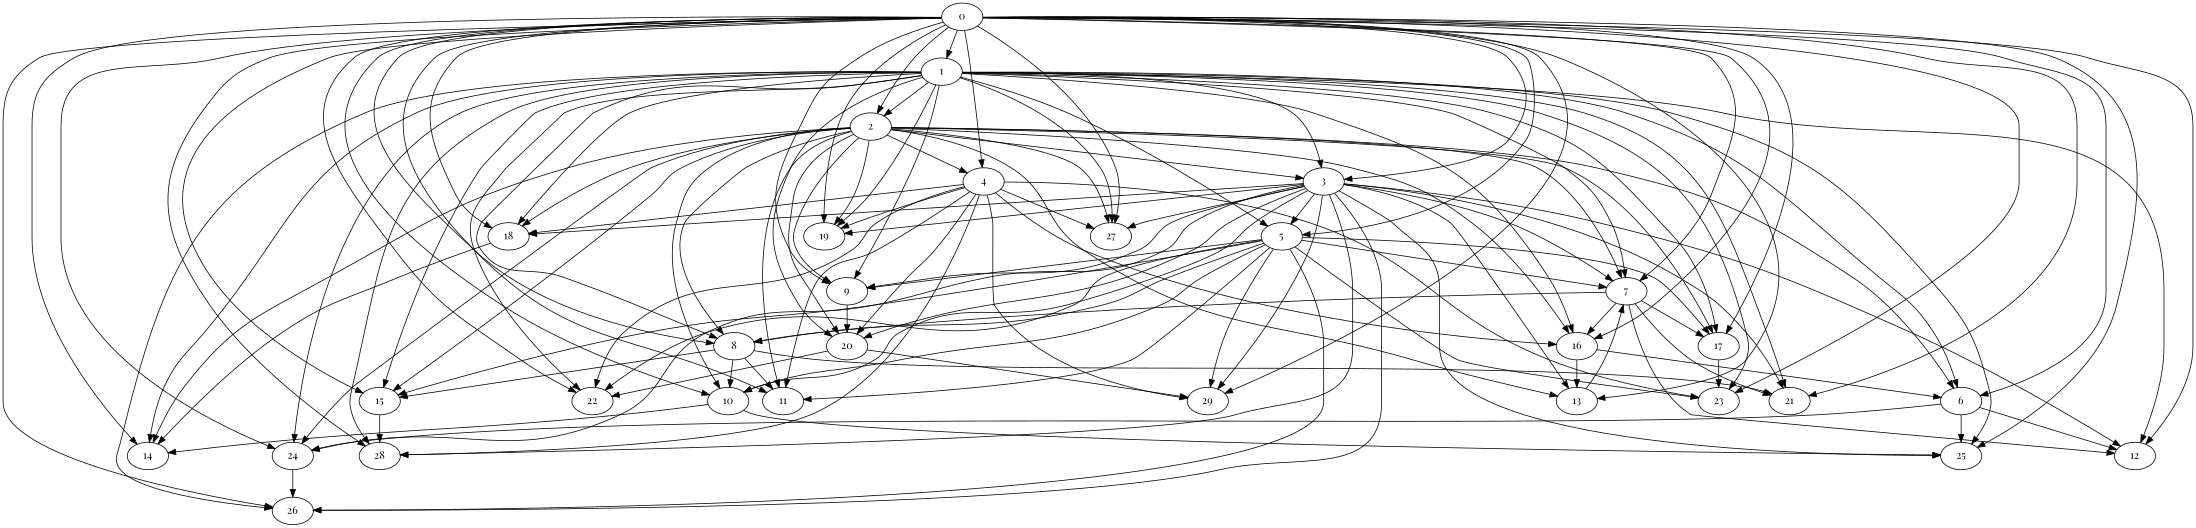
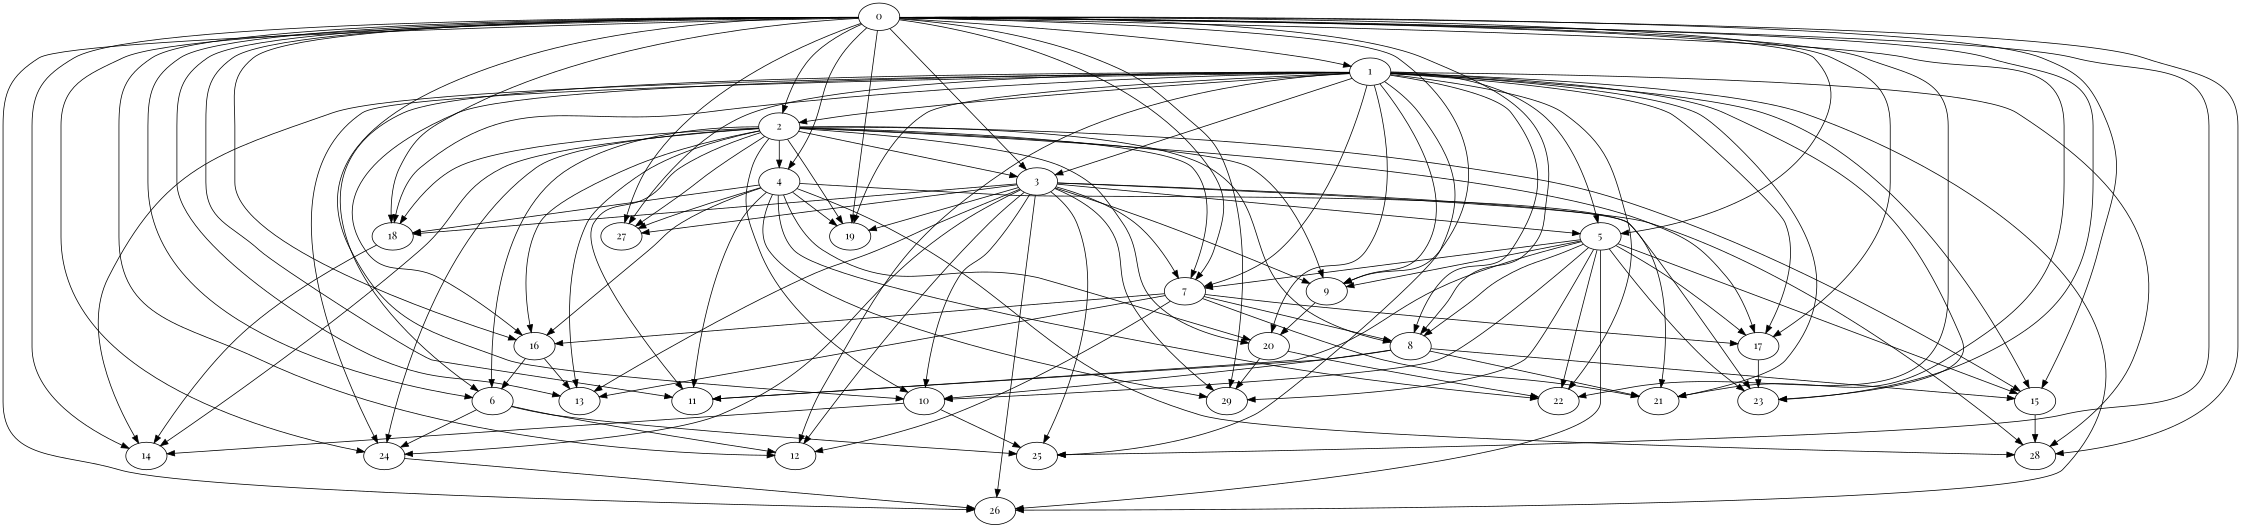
(1108, 283) -> none
(1606, 356) -> (886, 346)
